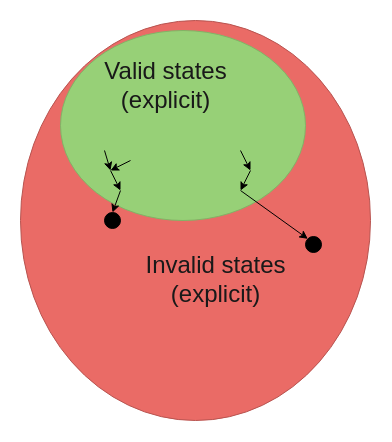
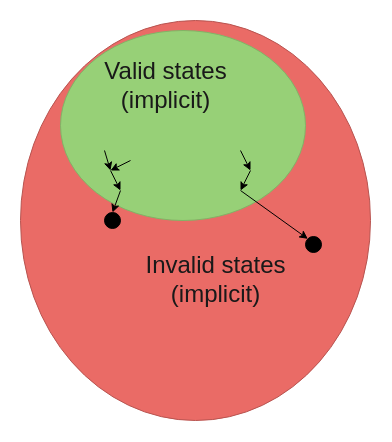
(166, 86) -> (166, 86)
(216, 280) -> (216, 280)
